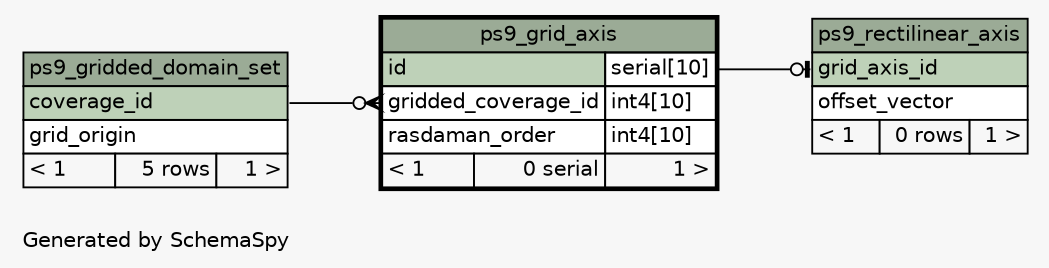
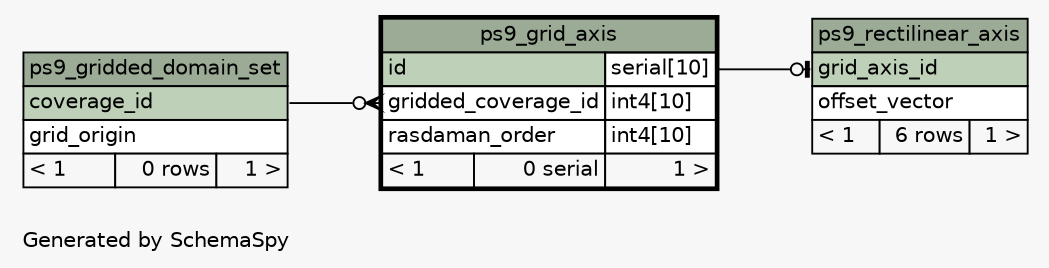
(929, 136) -> (929, 136)
(176, 170) -> (176, 170)
